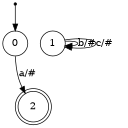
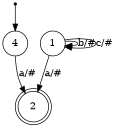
(15, 43) -> (15, 43)
none -> (45, 70)
